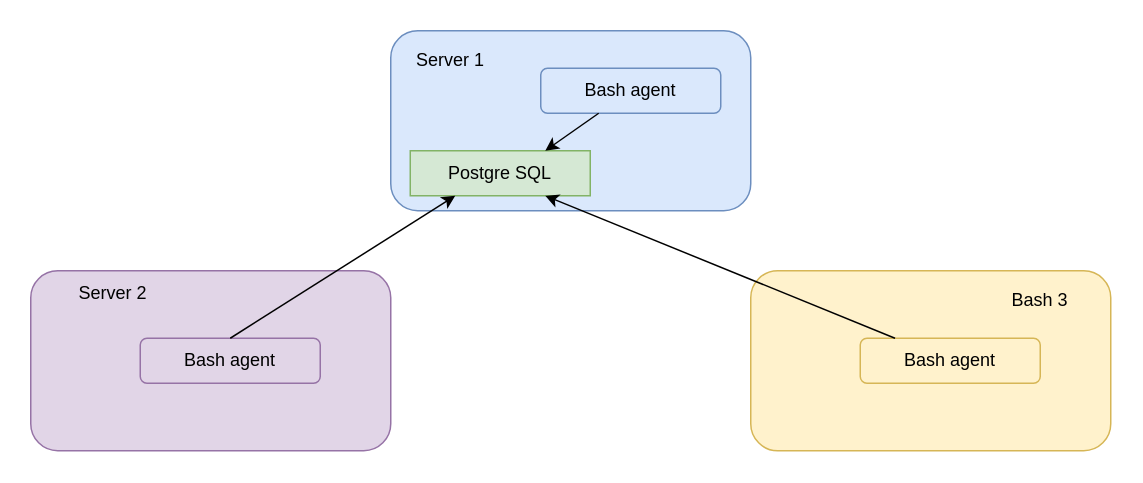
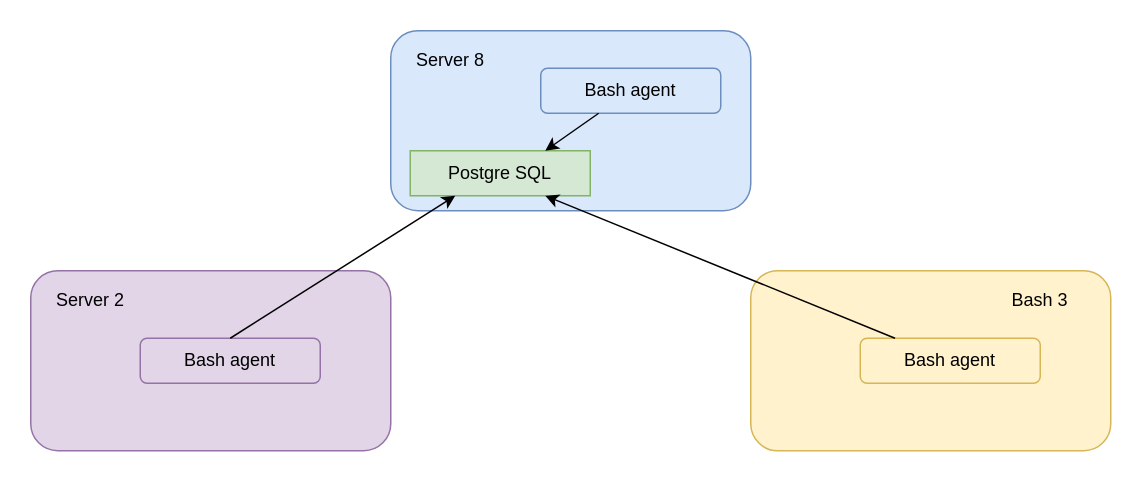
(451, 61) -> (451, 61)
(113, 293) -> (91, 301)
